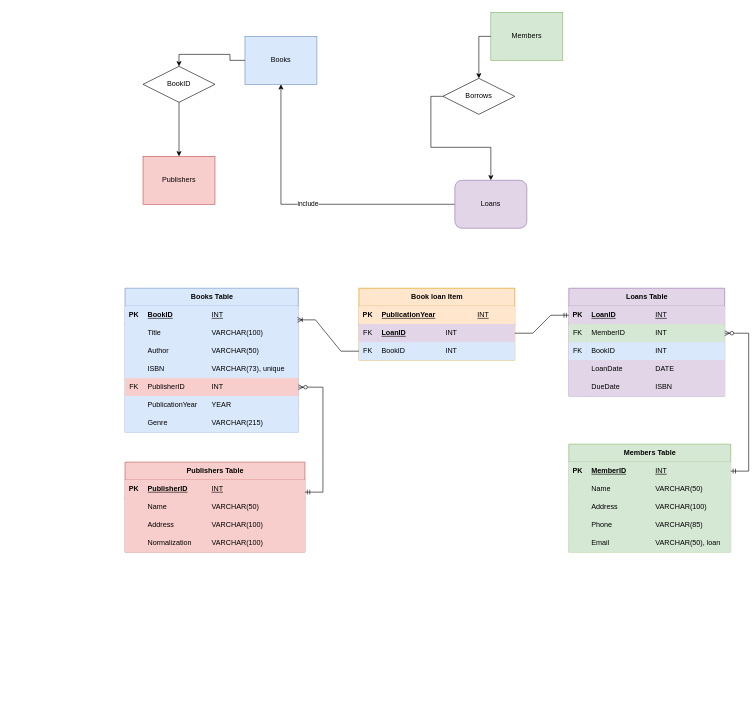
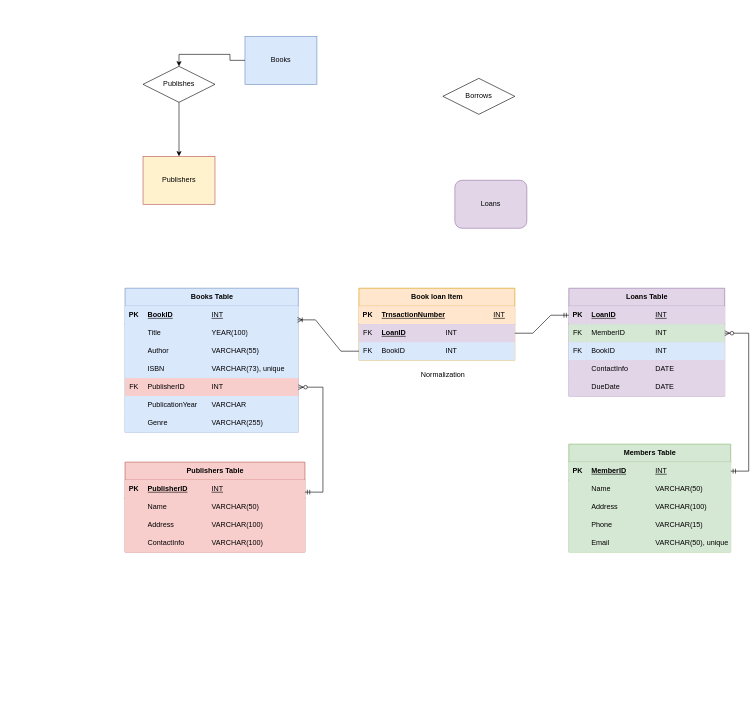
(484, 36) -> none
(527, 36) -> none
(179, 84) -> (179, 84)
(490, 147) -> none
(179, 180) -> (179, 180)
(308, 204) -> none
(421, 315) -> (425, 315)
(188, 333) -> (182, 333)
(188, 351) -> (188, 351)
(620, 369) -> (626, 369)
none -> (443, 375)
(620, 387) -> (620, 387)
(187, 405) -> (193, 405)
(188, 423) -> (188, 423)
(630, 525) -> (630, 525)
(200, 543) -> (198, 543)
(638, 543) -> (642, 543)
